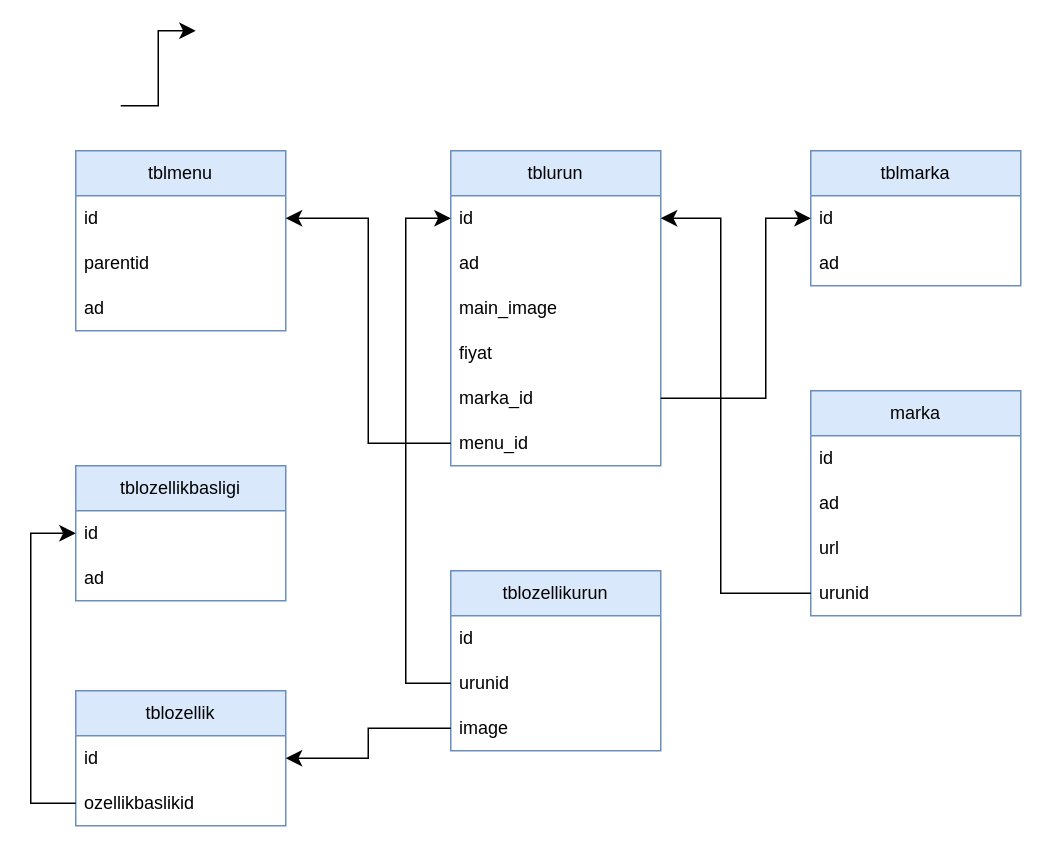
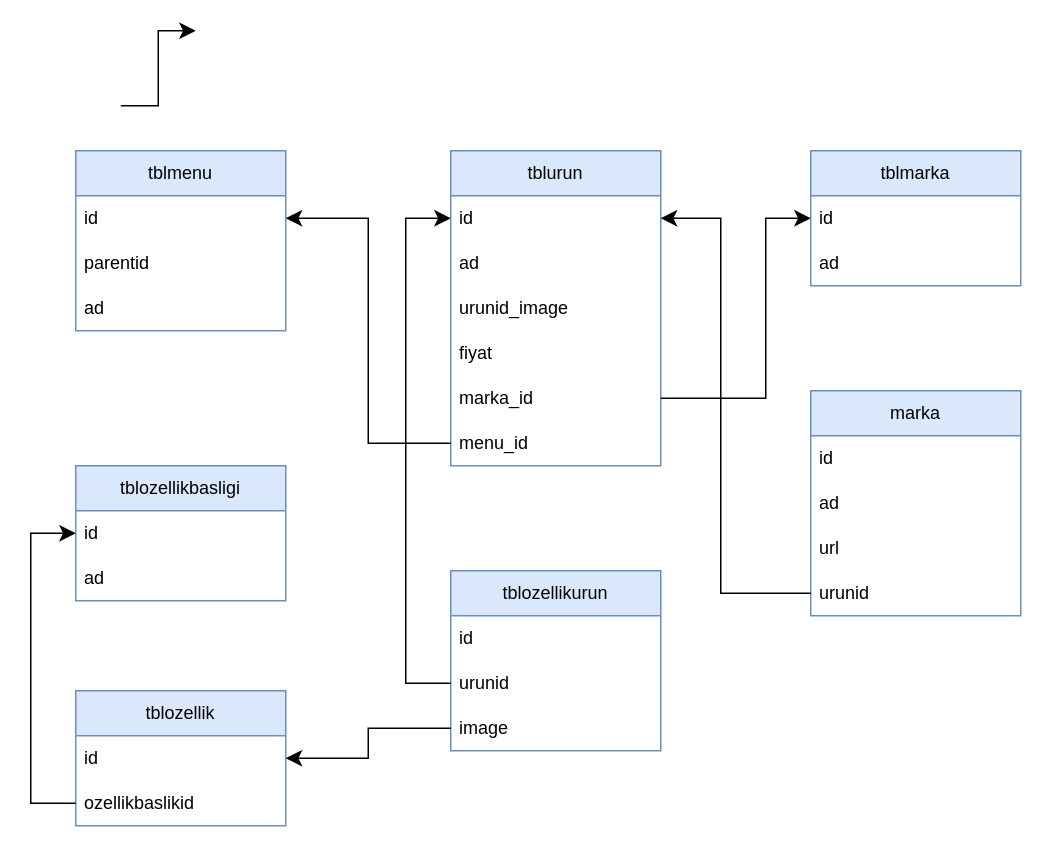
(505, 308) -> (516, 308)
